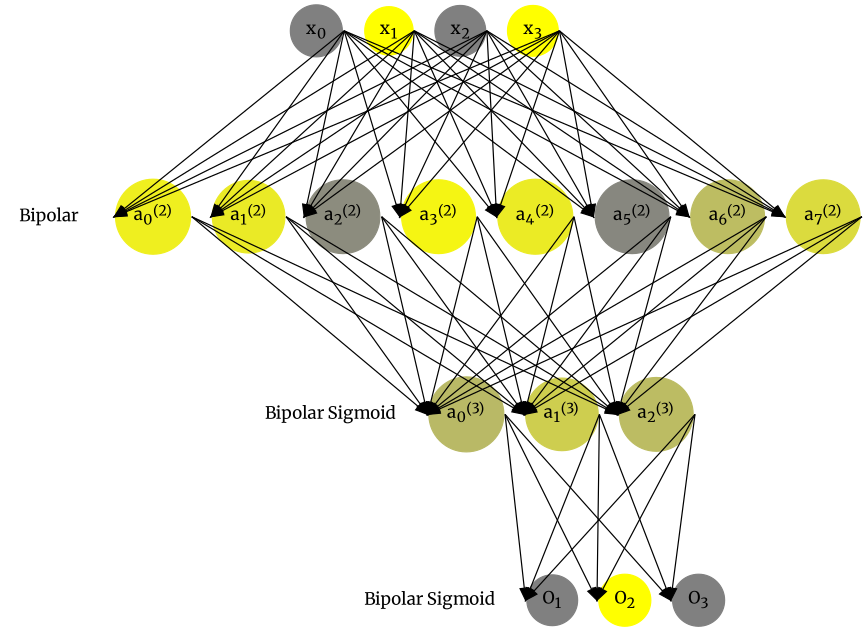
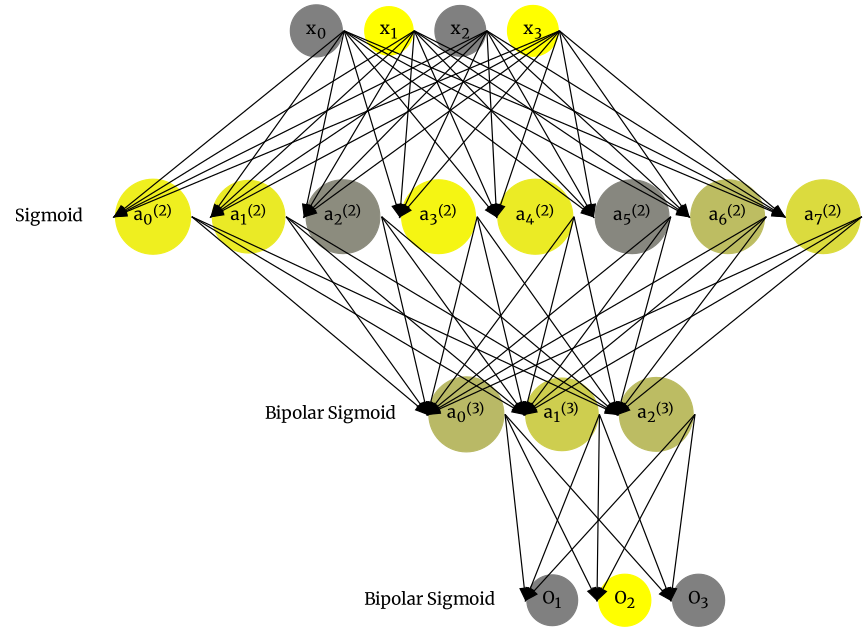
(49, 217) -> (49, 217)
